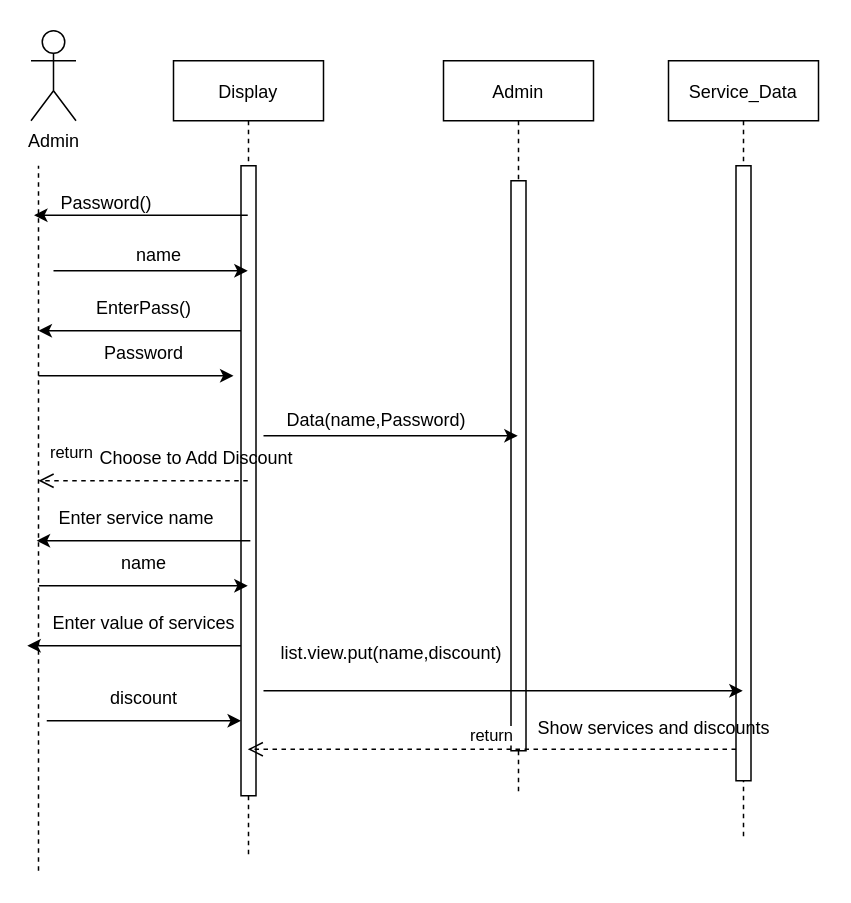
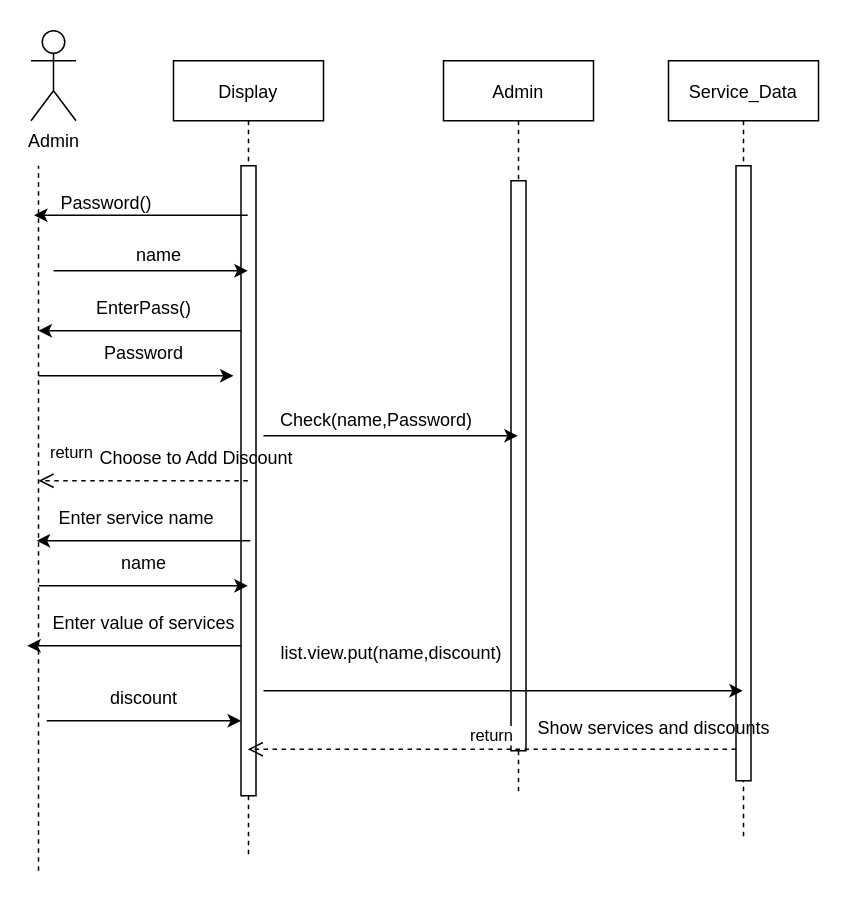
(377, 421) -> (377, 421)
